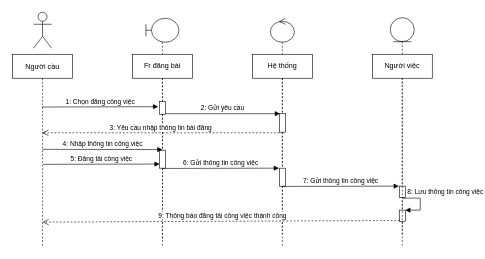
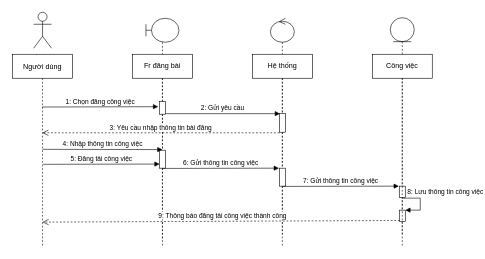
(402, 66) -> (402, 66)
(42, 67) -> (42, 67)
